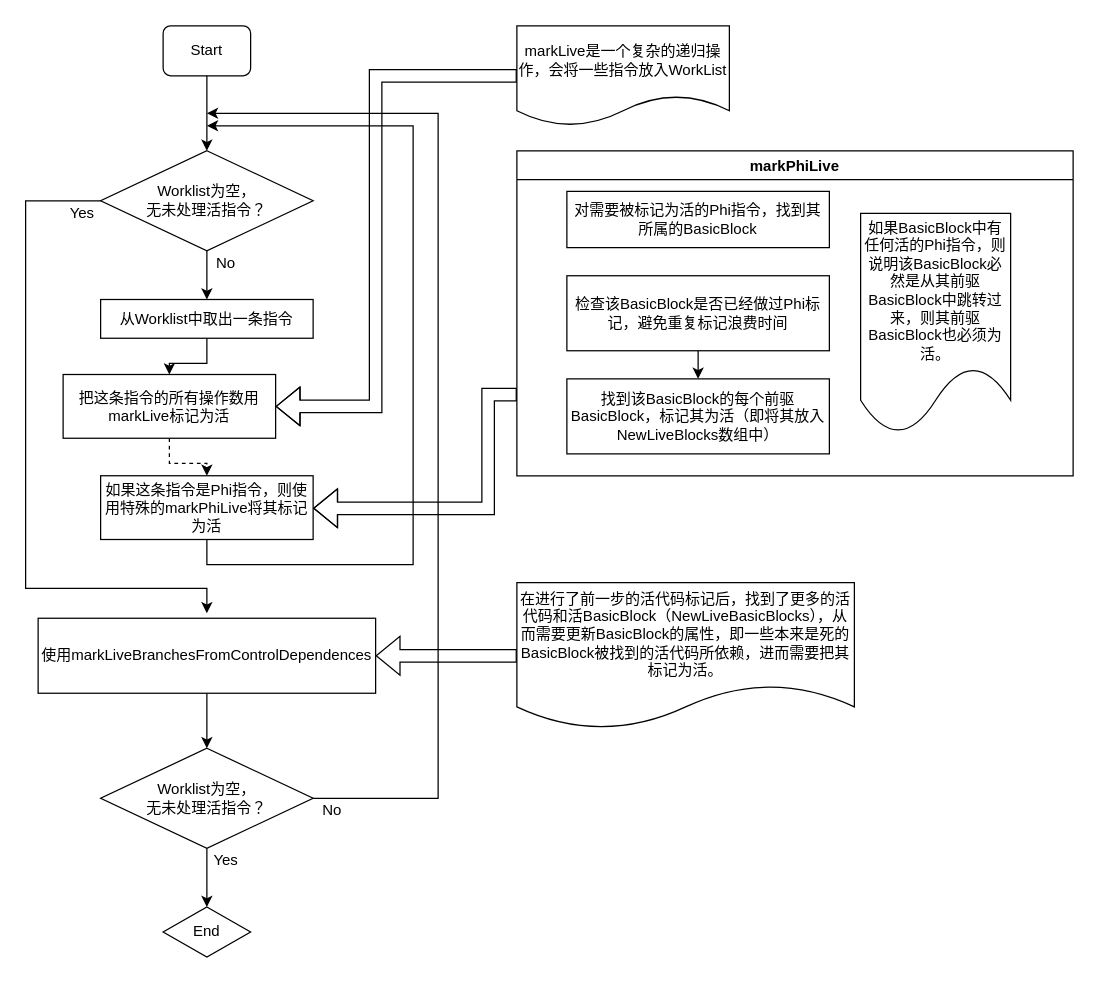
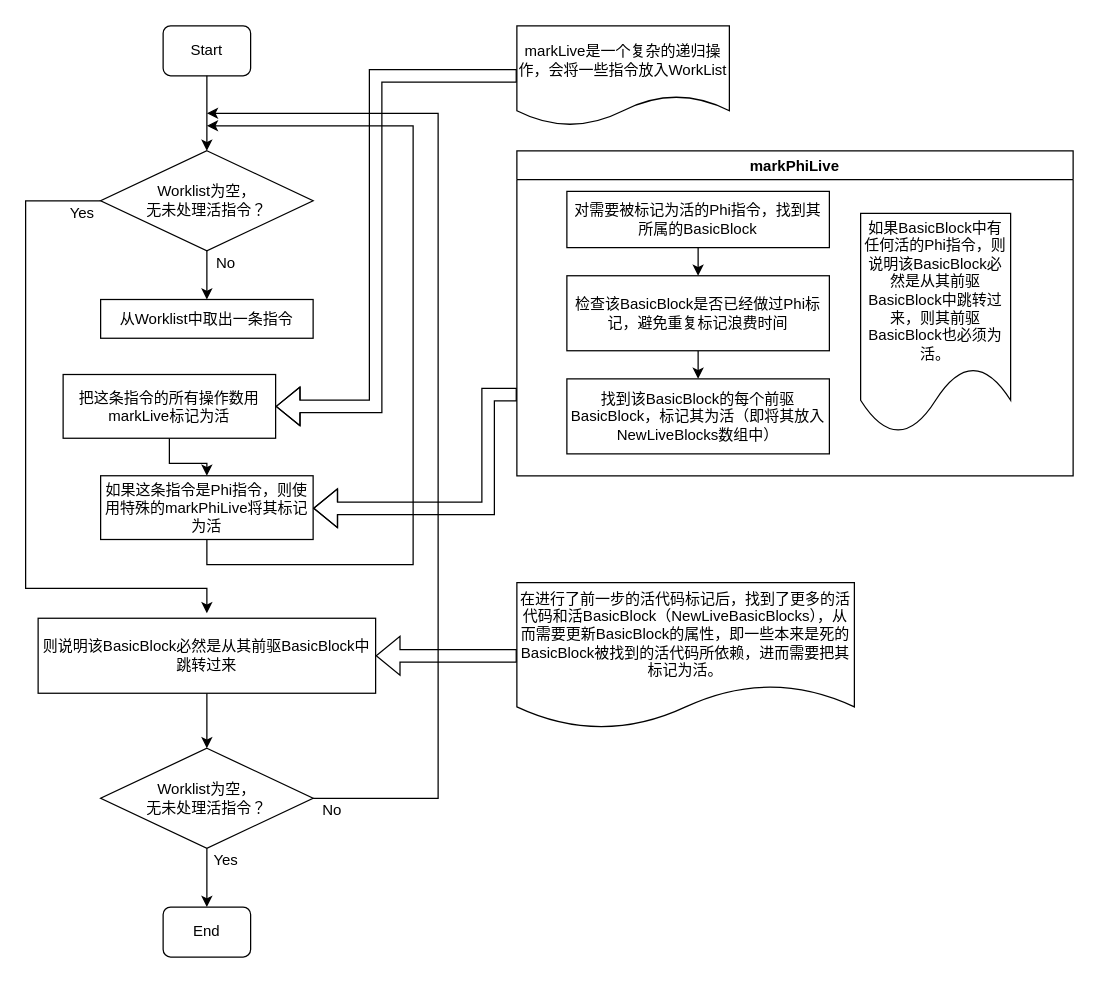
none -> (698, 266)
(200, 363) -> none
(178, 463) -> (178, 463)
(207, 656) -> (207, 656)
(207, 932) -> (207, 932)
